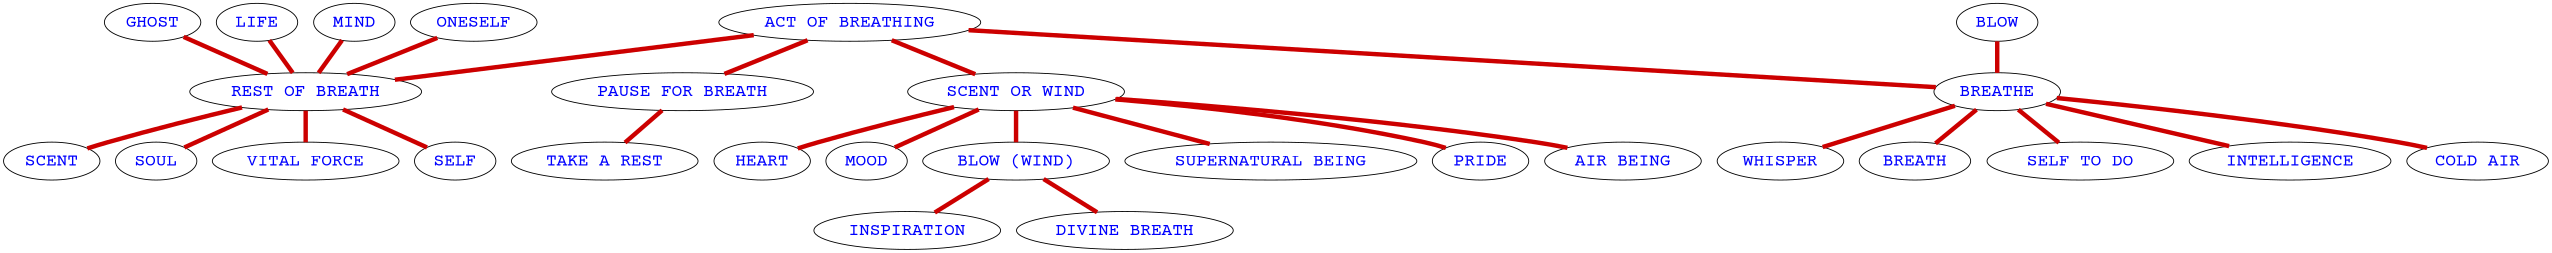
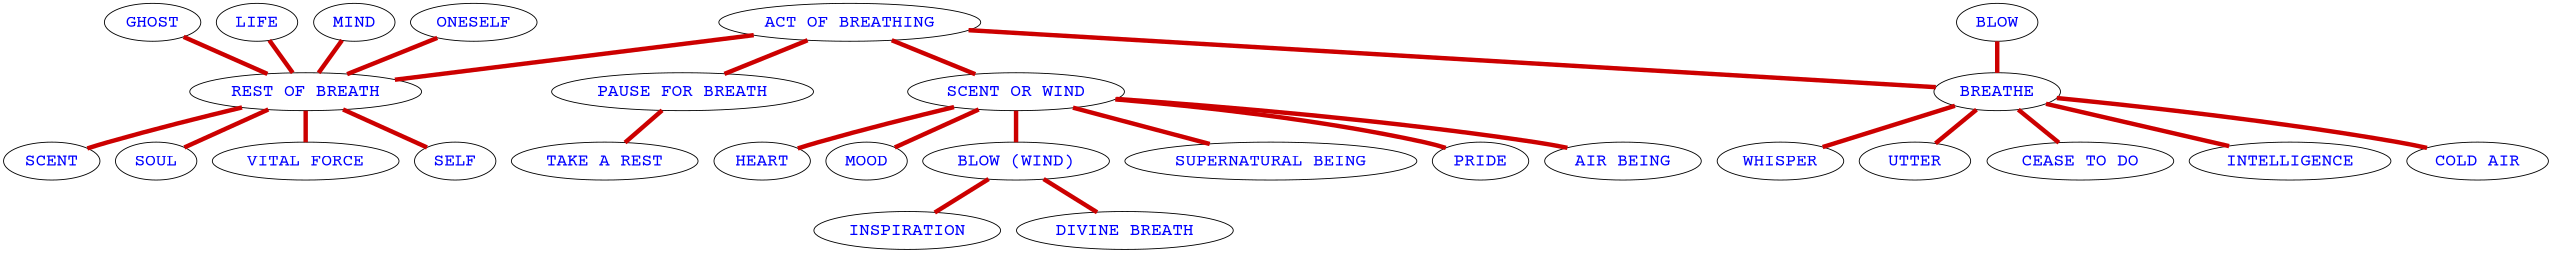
(1915, 161) -> (1915, 161)
(2080, 161) -> (2080, 161)
